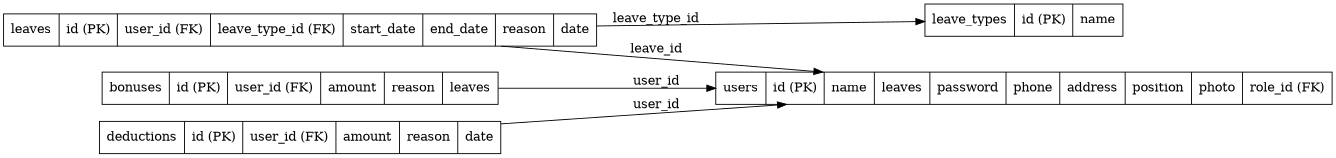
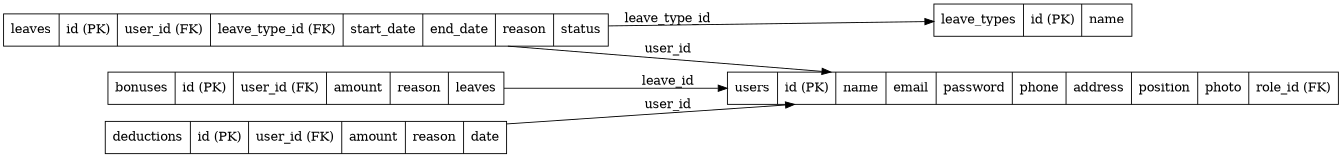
(575, 30) -> (581, 30)
(656, 49) -> (668, 49)
(656, 82) -> (668, 82)
(902, 88) -> (911, 88)
